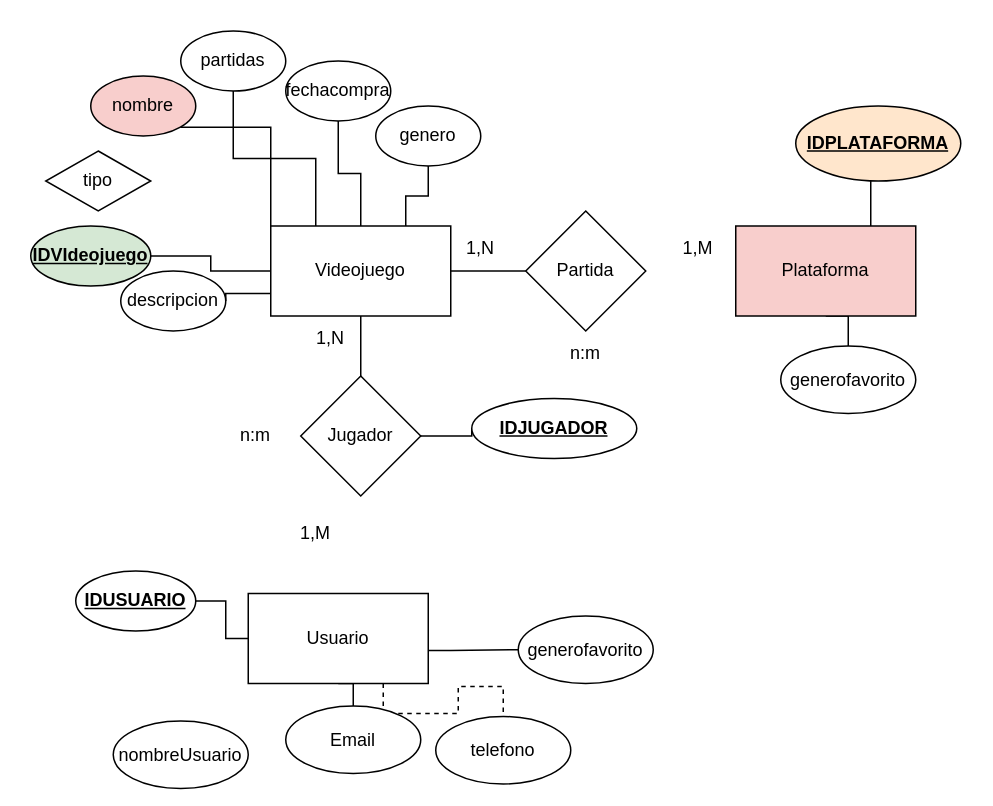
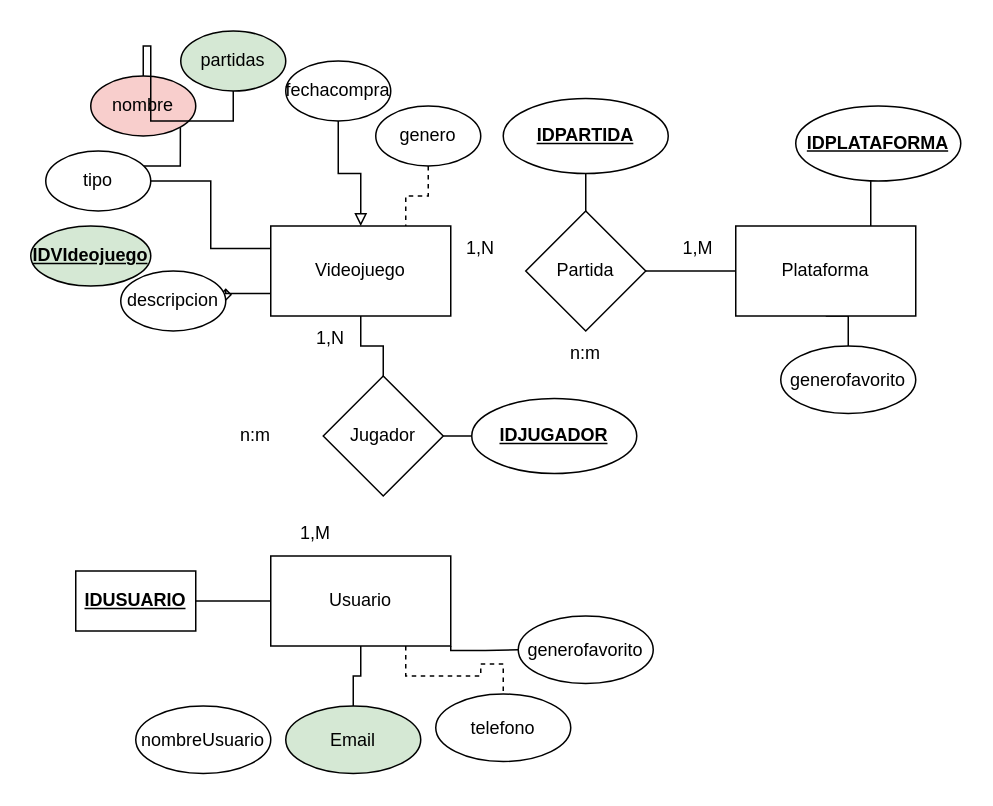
(233, 61) -> (233, 61)
(271, 131) -> (179, 166)
none -> (586, 136)
(878, 143) -> (878, 143)
(288, 158) -> (151, 108)
(98, 181) -> (98, 181)
none -> (586, 193)
(416, 196) -> (416, 196)
none -> (211, 215)
(361, 218) -> (361, 212)
(211, 264) -> none
(488, 271) -> none
none -> (691, 271)
(826, 271) -> (826, 271)
(227, 293) -> (228, 293)
(554, 428) -> (554, 436)
(361, 436) -> (383, 436)
(136, 601) -> (136, 601)
(338, 638) -> (361, 601)
(353, 740) -> (353, 740)
(503, 750) -> (503, 728)
(181, 755) -> (203, 740)
